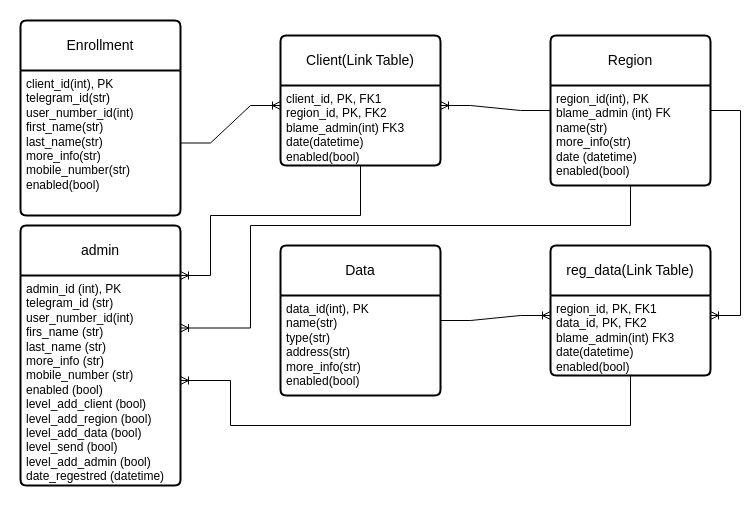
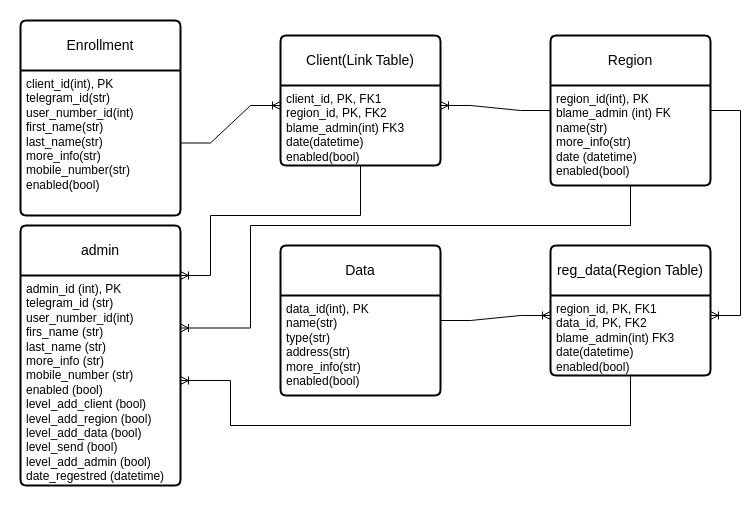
(631, 271) -> (631, 271)
